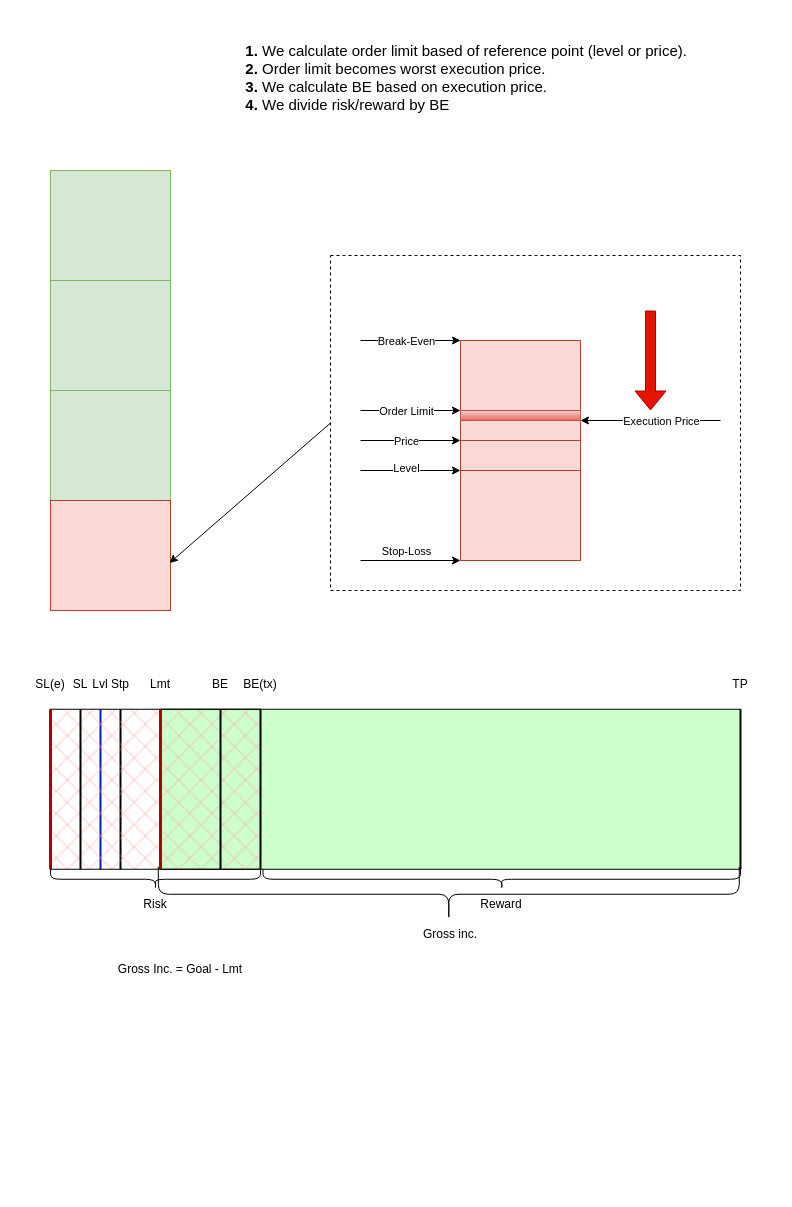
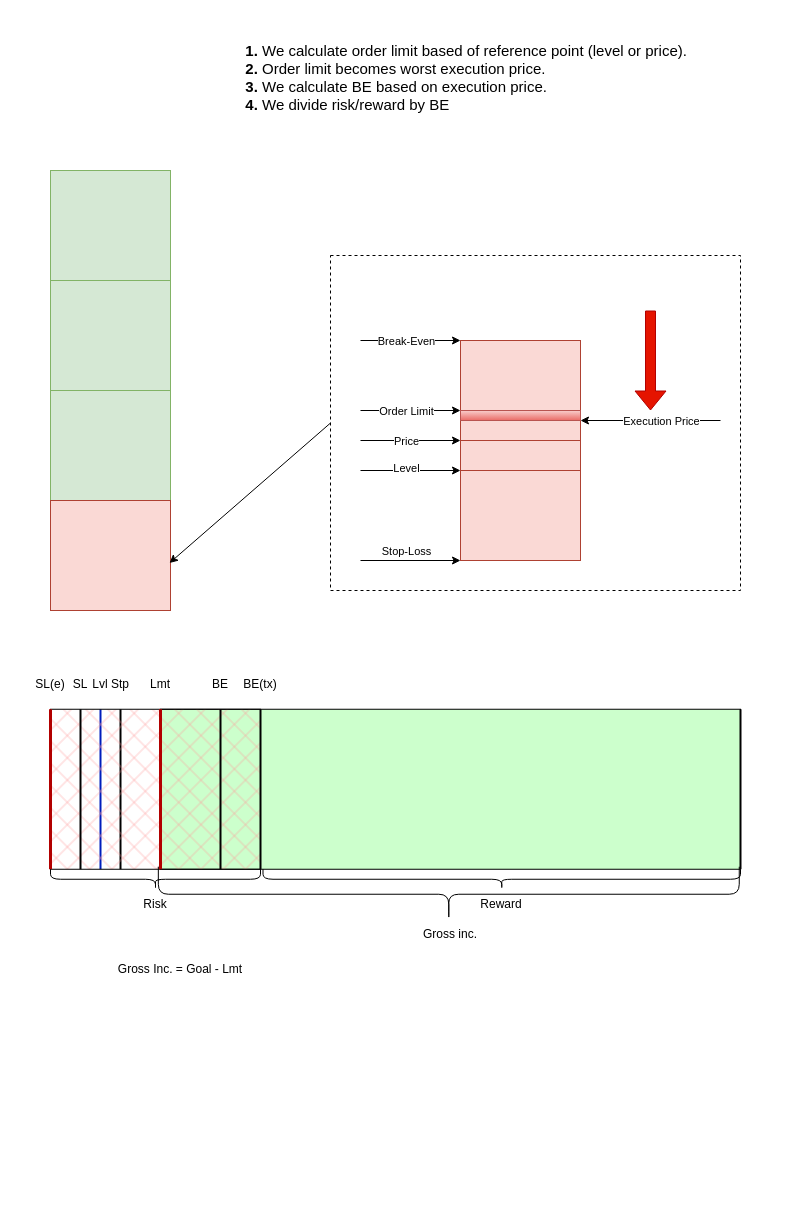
(741, 684) -> none
